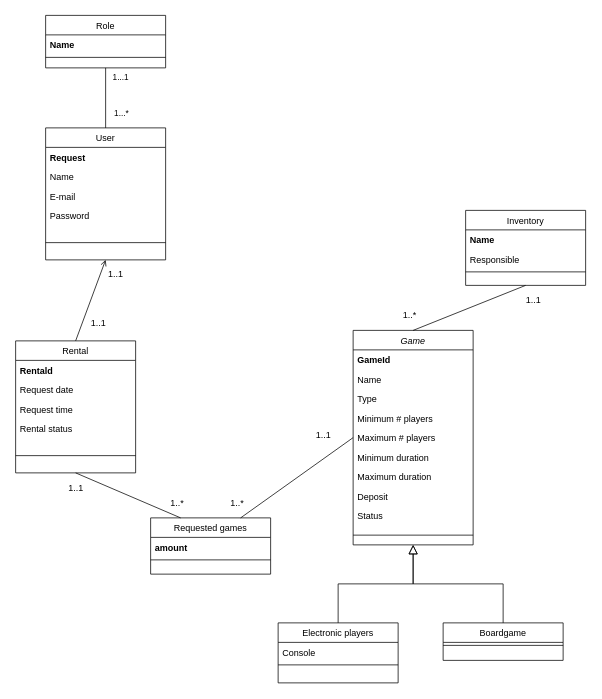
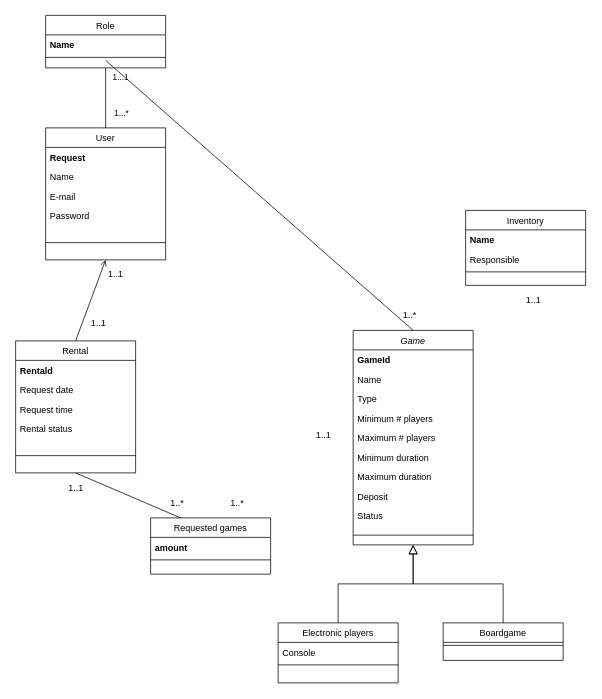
(467, 309) -> (260, 196)
(295, 479) -> none
